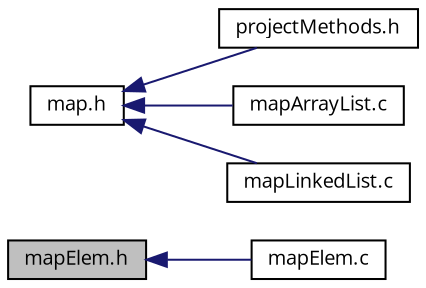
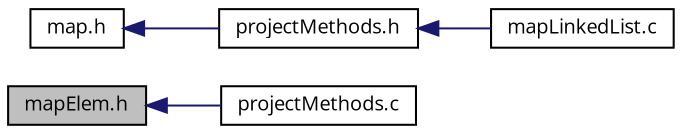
(319, 106) -> none
(200, 145) -> (465, 28)
(319, 260) -> (319, 106)
